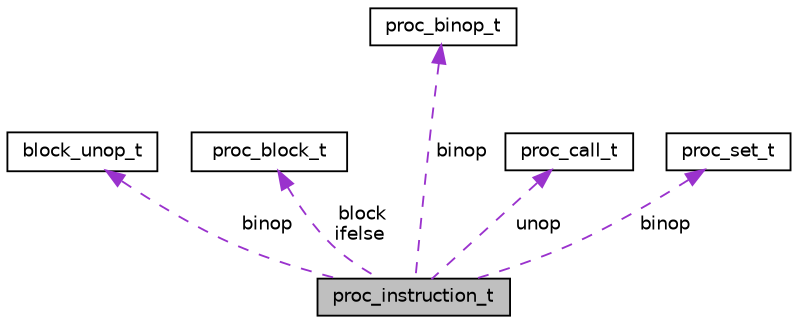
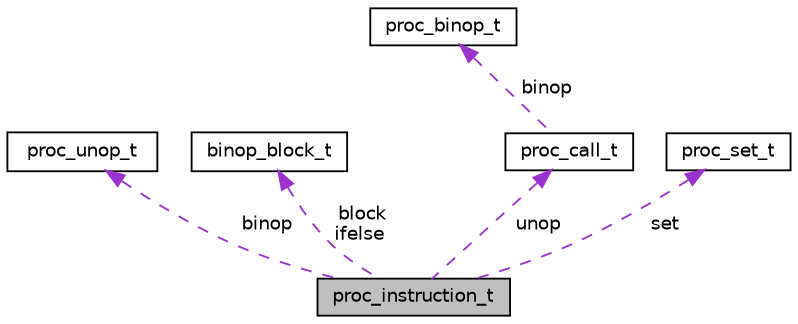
(82, 152) -> (82, 152)
(269, 152) -> (269, 152)
(426, 171) -> (513, 96)
(663, 225) -> (663, 225)
